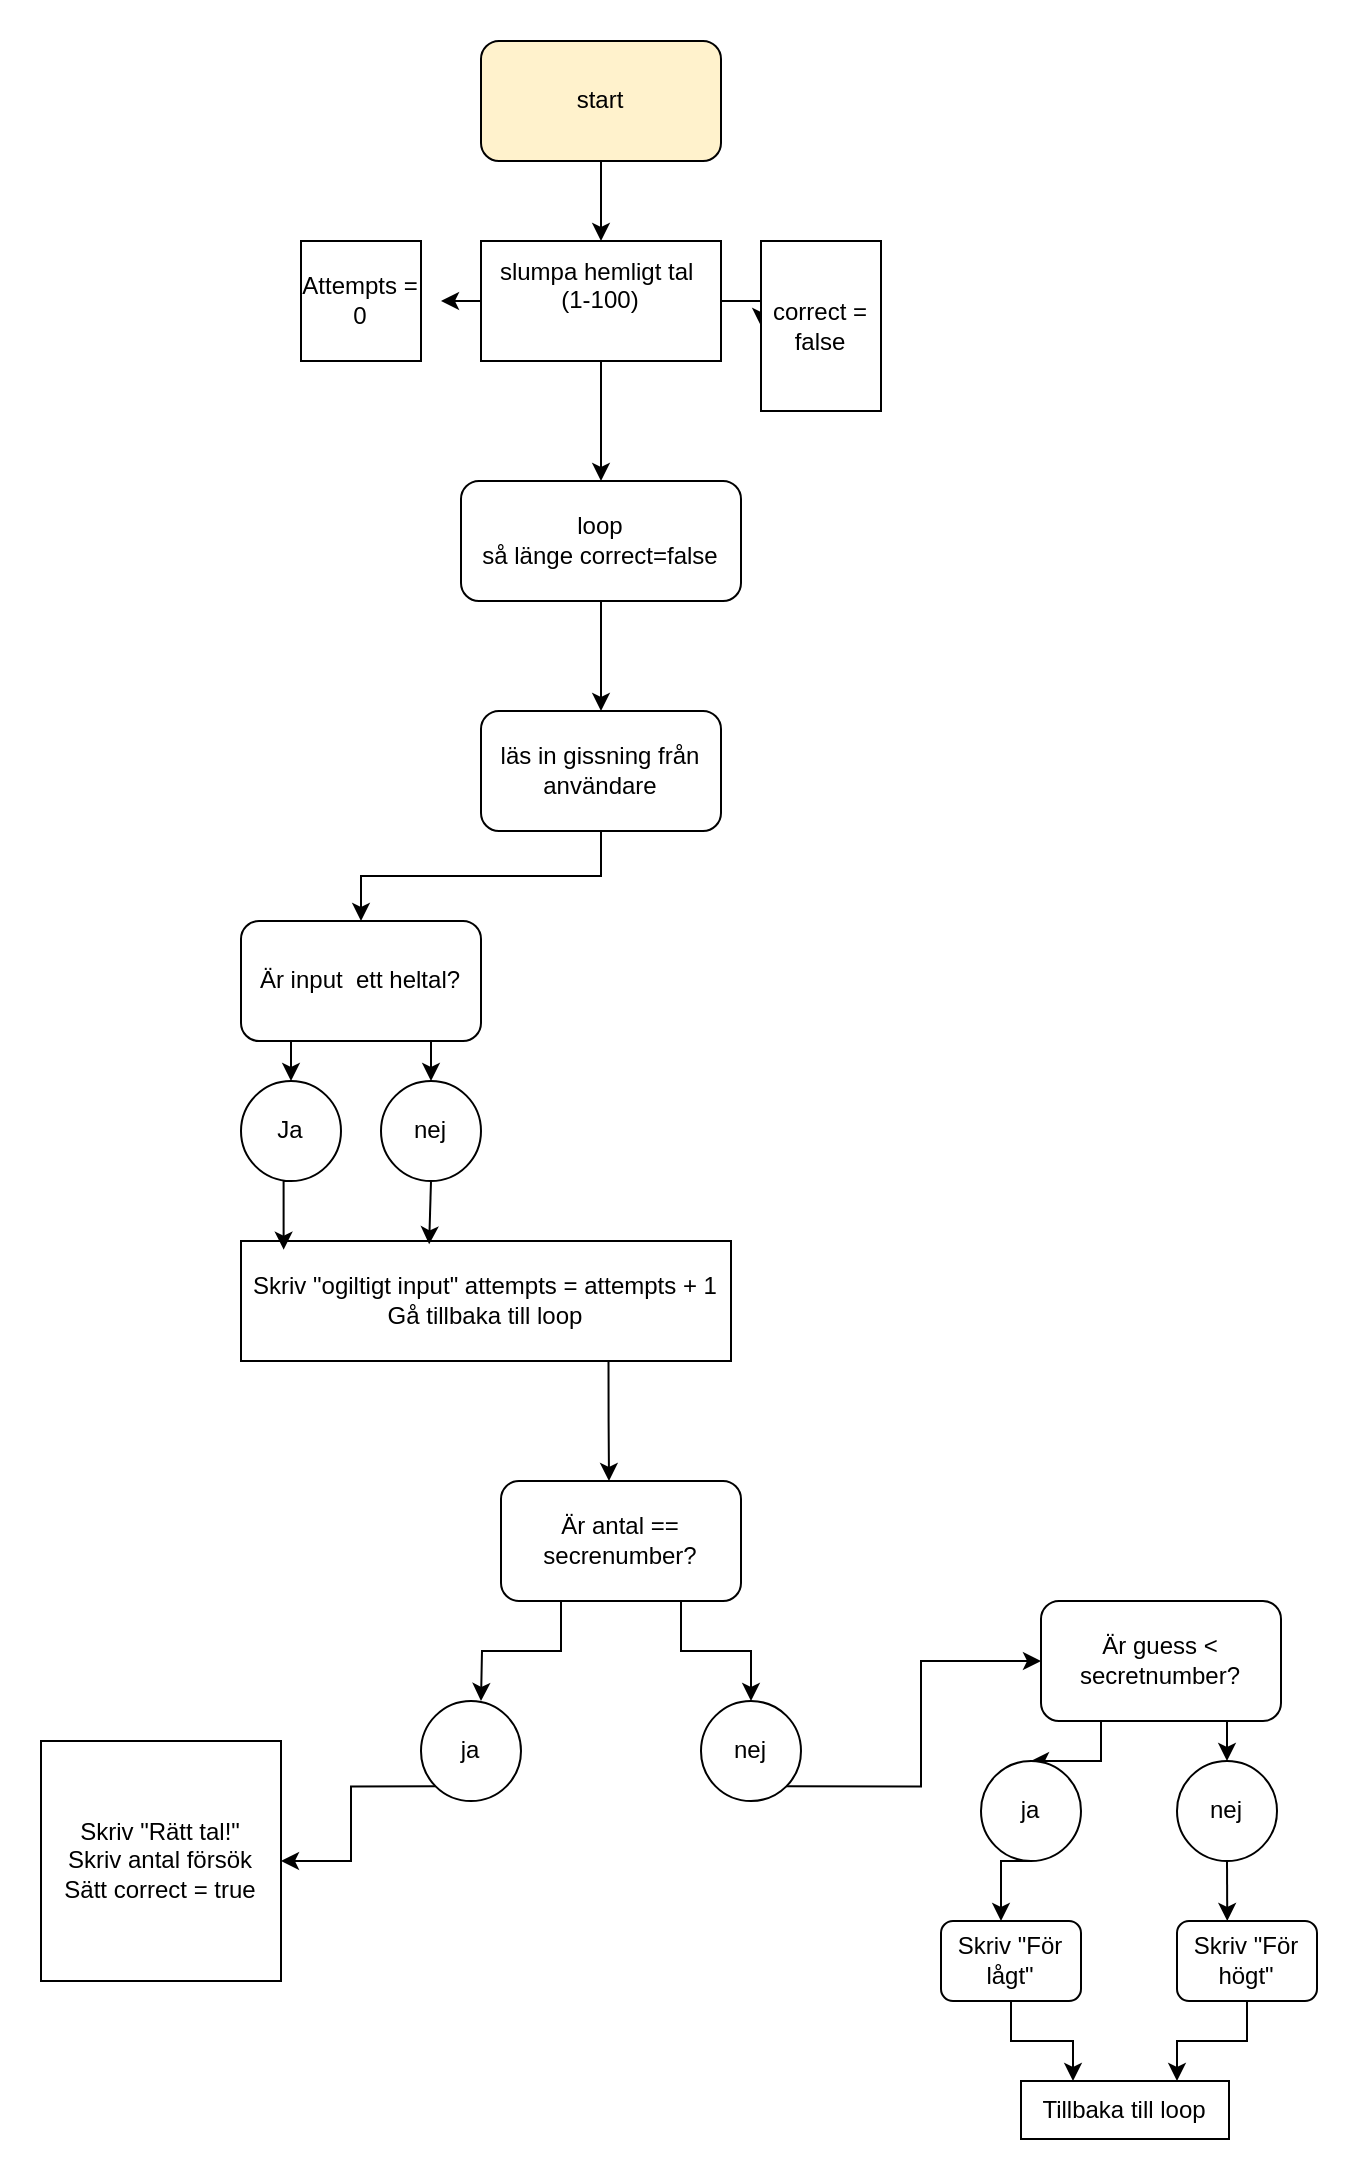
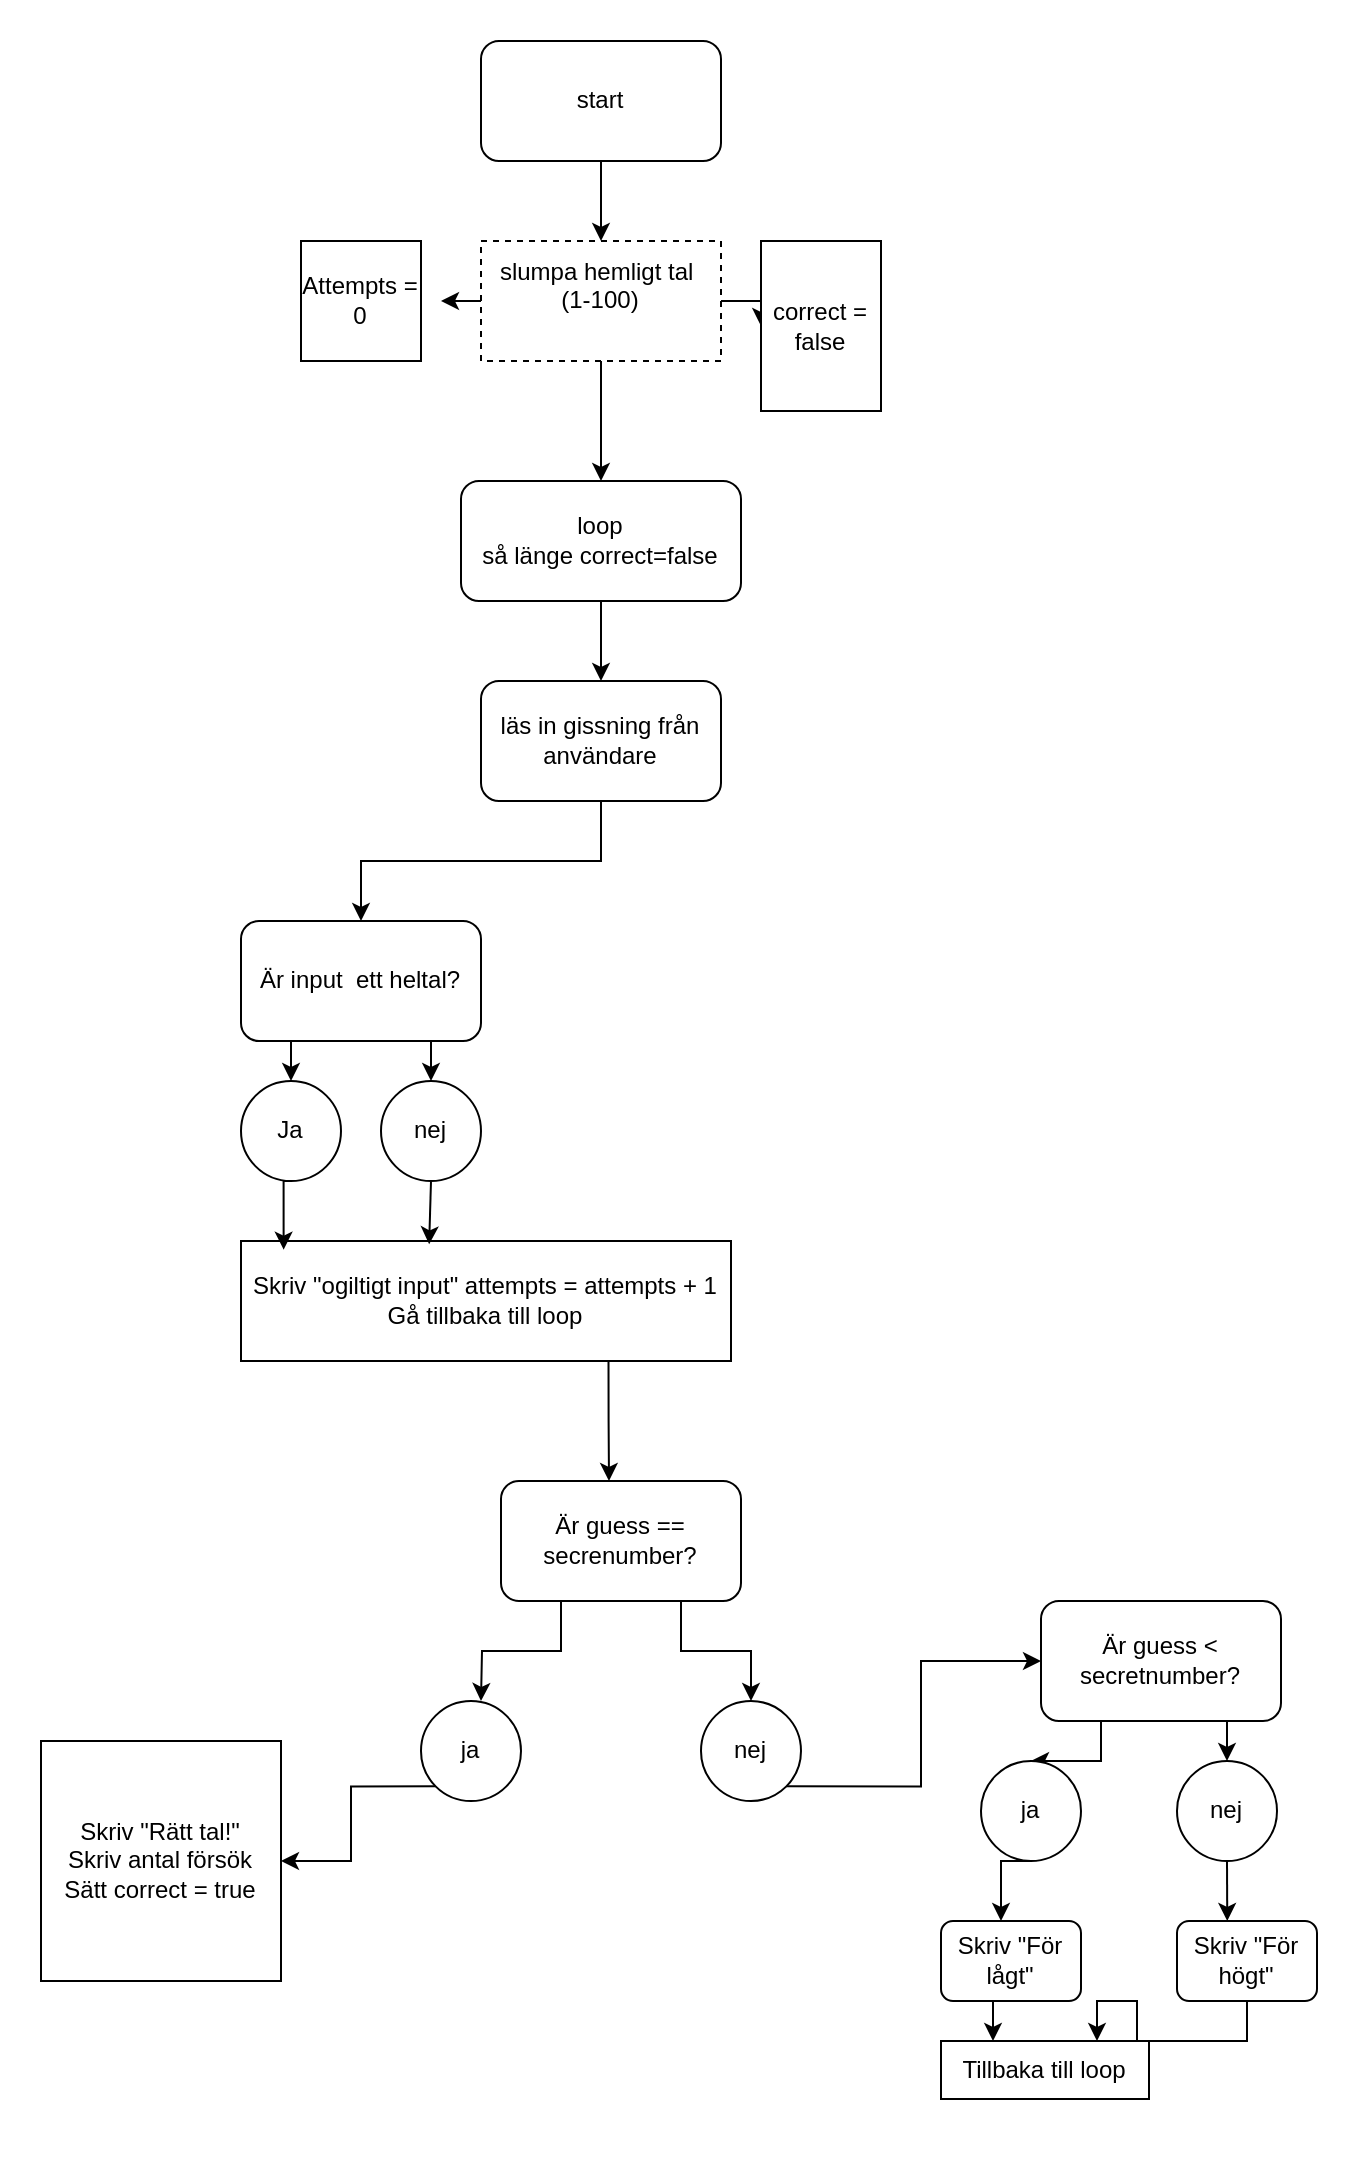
(601, 101) -> (601, 101)
(601, 301) -> (601, 301)
(601, 771) -> (601, 741)
(621, 1541) -> (621, 1541)
(1125, 2110) -> (1045, 2070)
